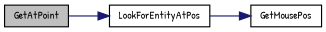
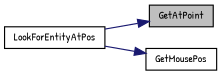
(83, 16) -> (121, 26)
